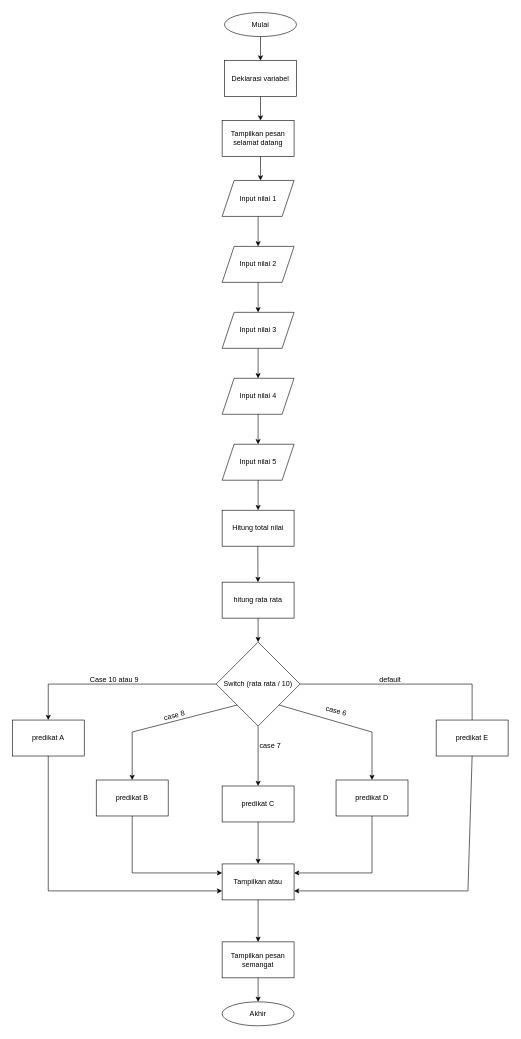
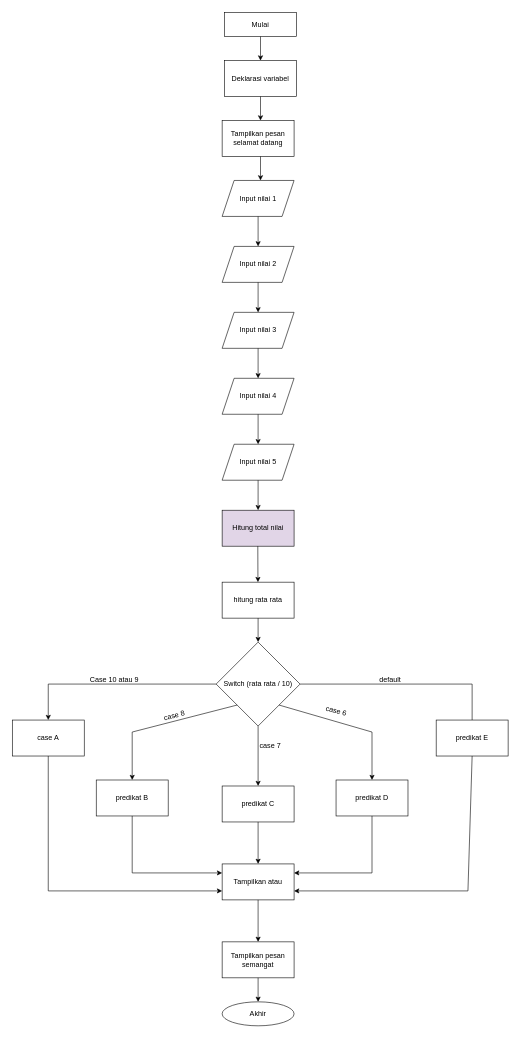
(261, 24) -> (261, 24)
(258, 528) -> (258, 528)
(48, 738) -> (48, 738)
